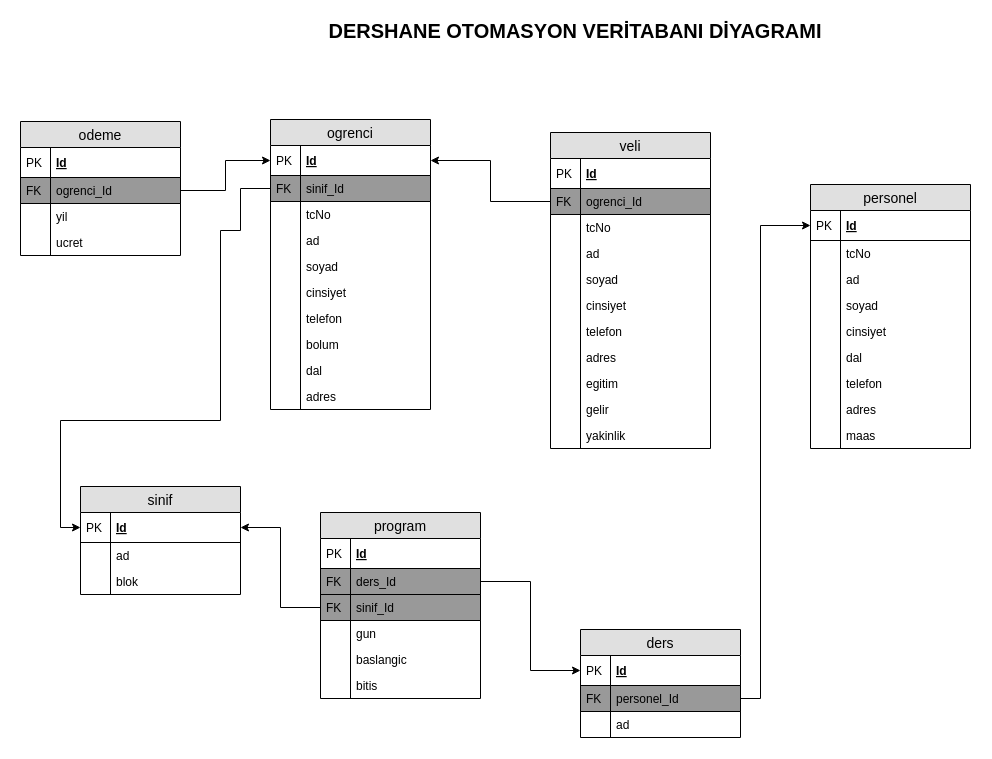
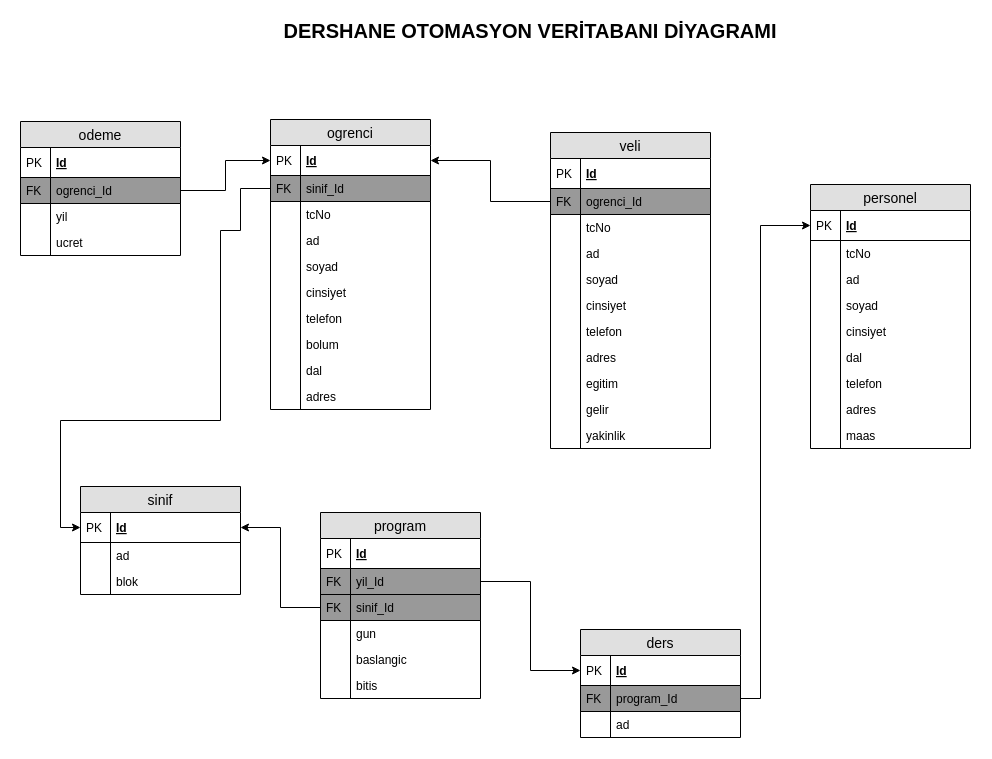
(576, 31) -> (531, 31)
(380, 582) -> (373, 582)
(651, 699) -> (650, 699)
